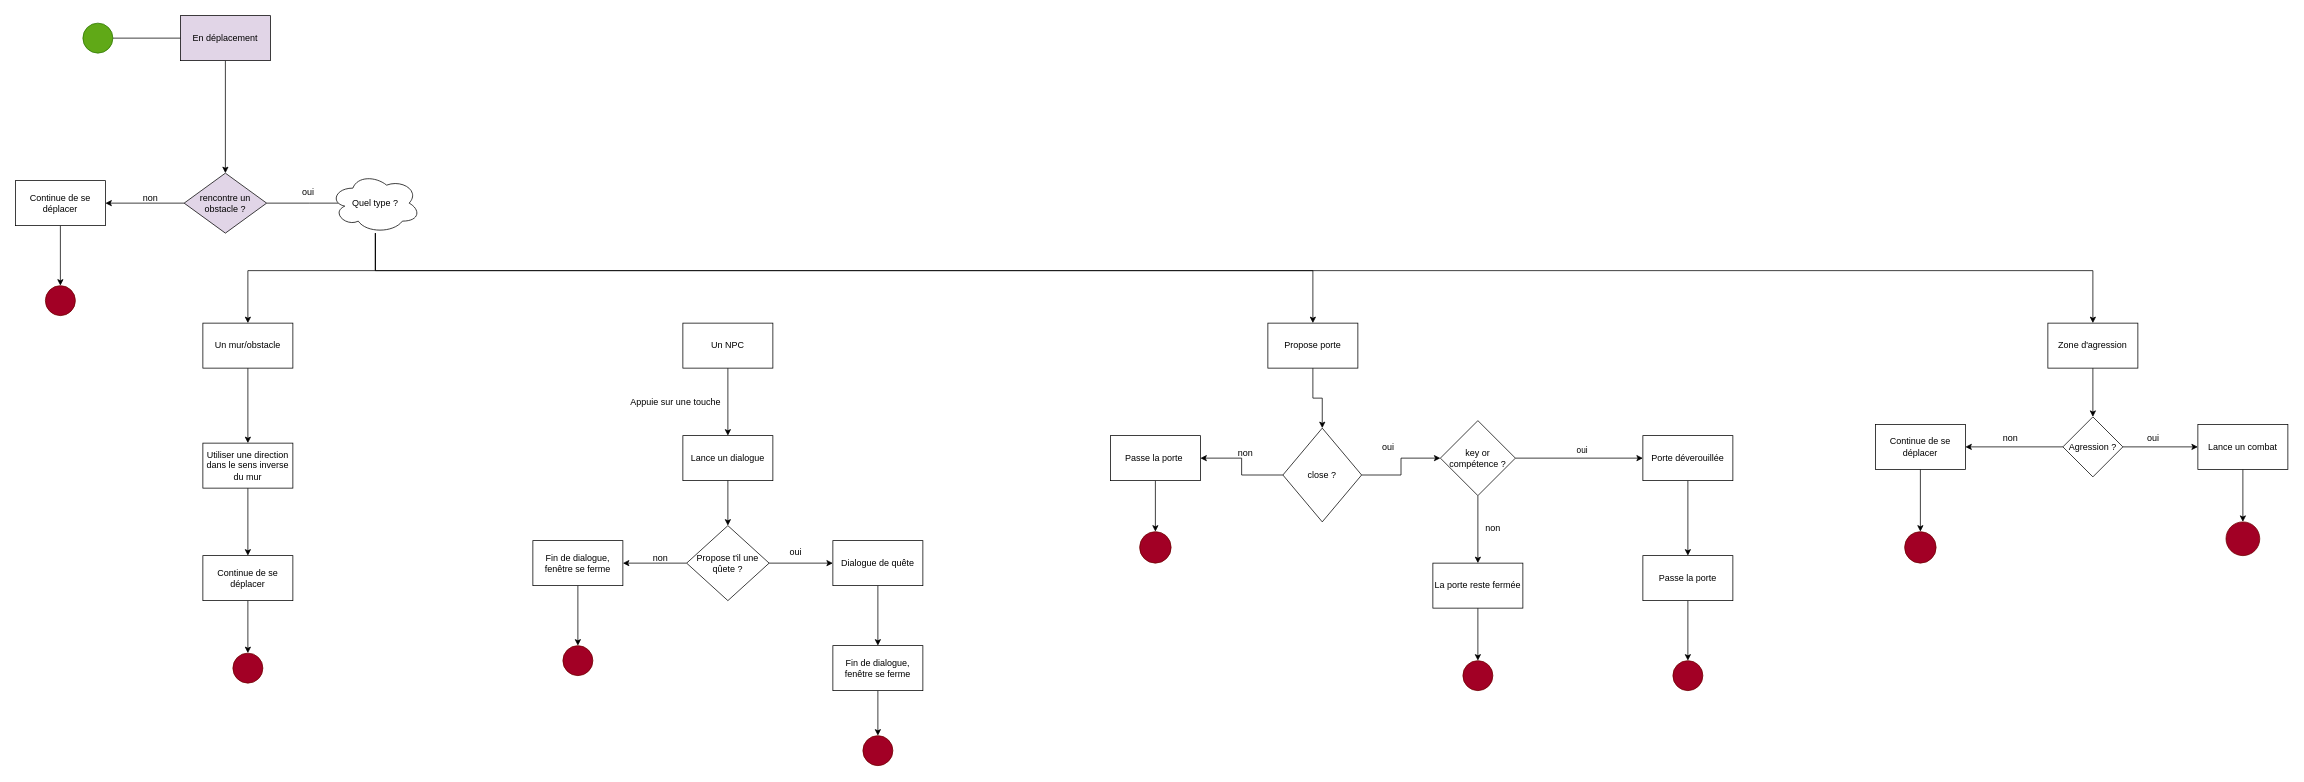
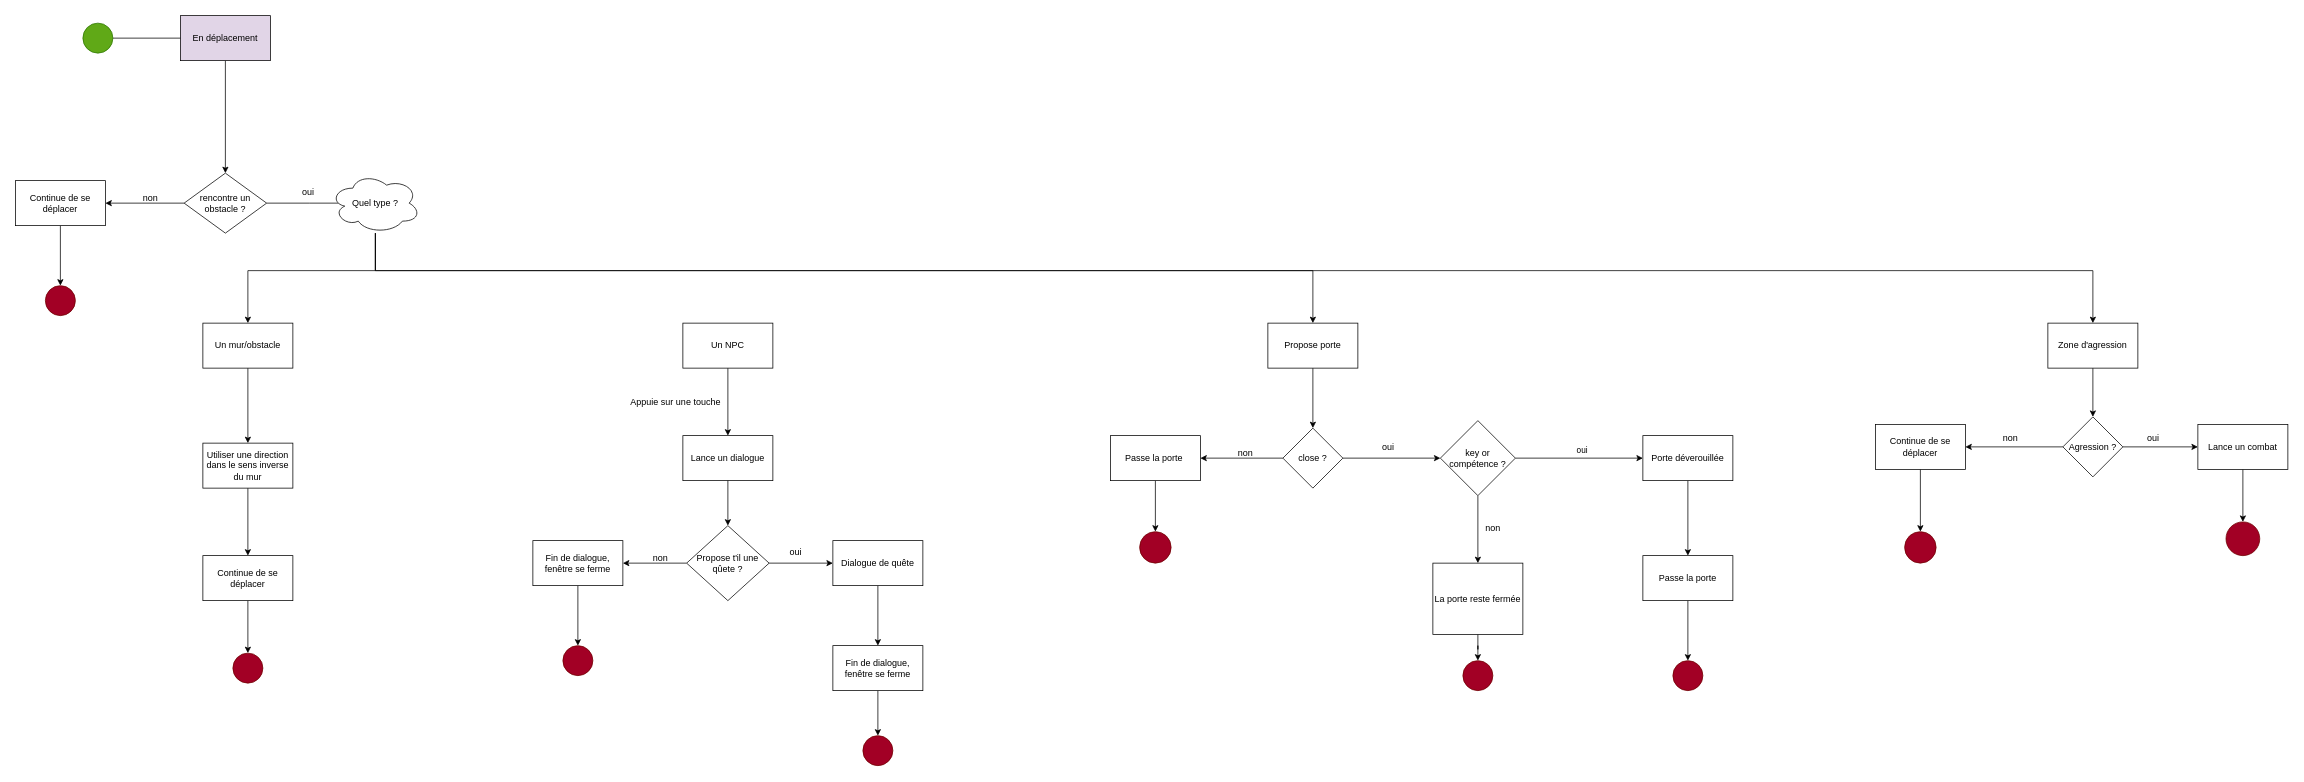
(225, 203) -> (225, 203)
(1322, 475) -> (1313, 458)
(1478, 585) -> (1478, 599)
